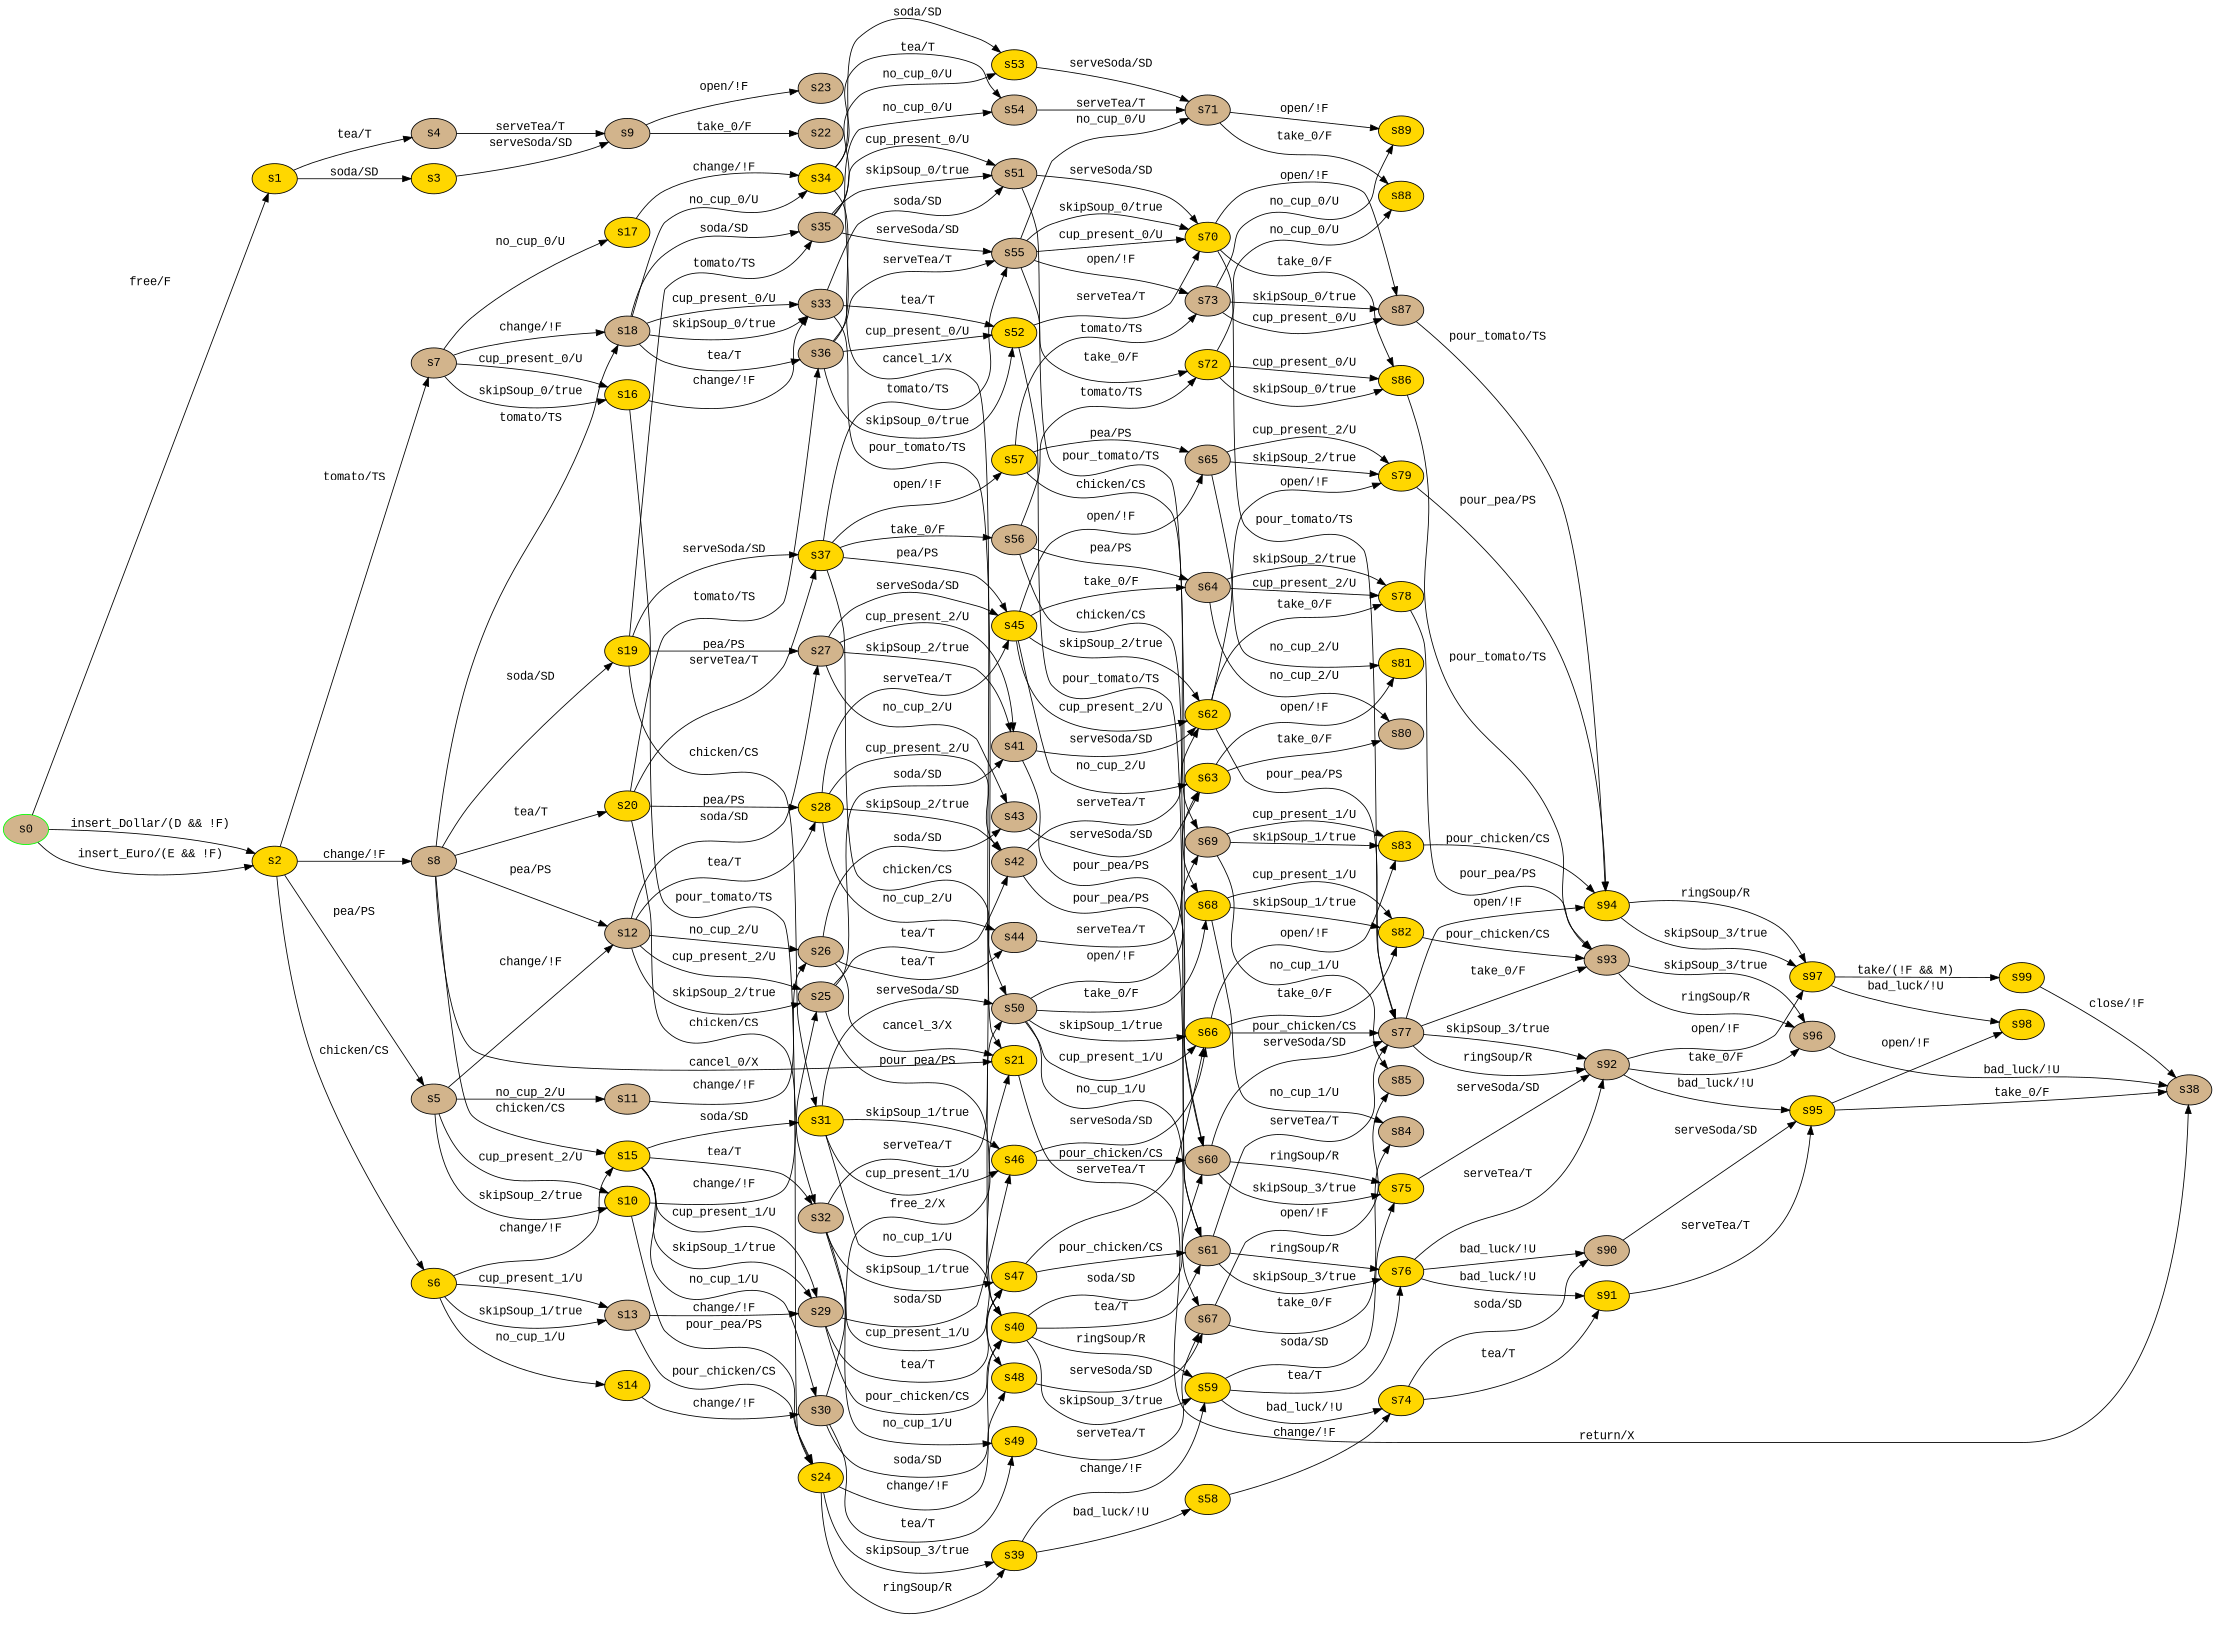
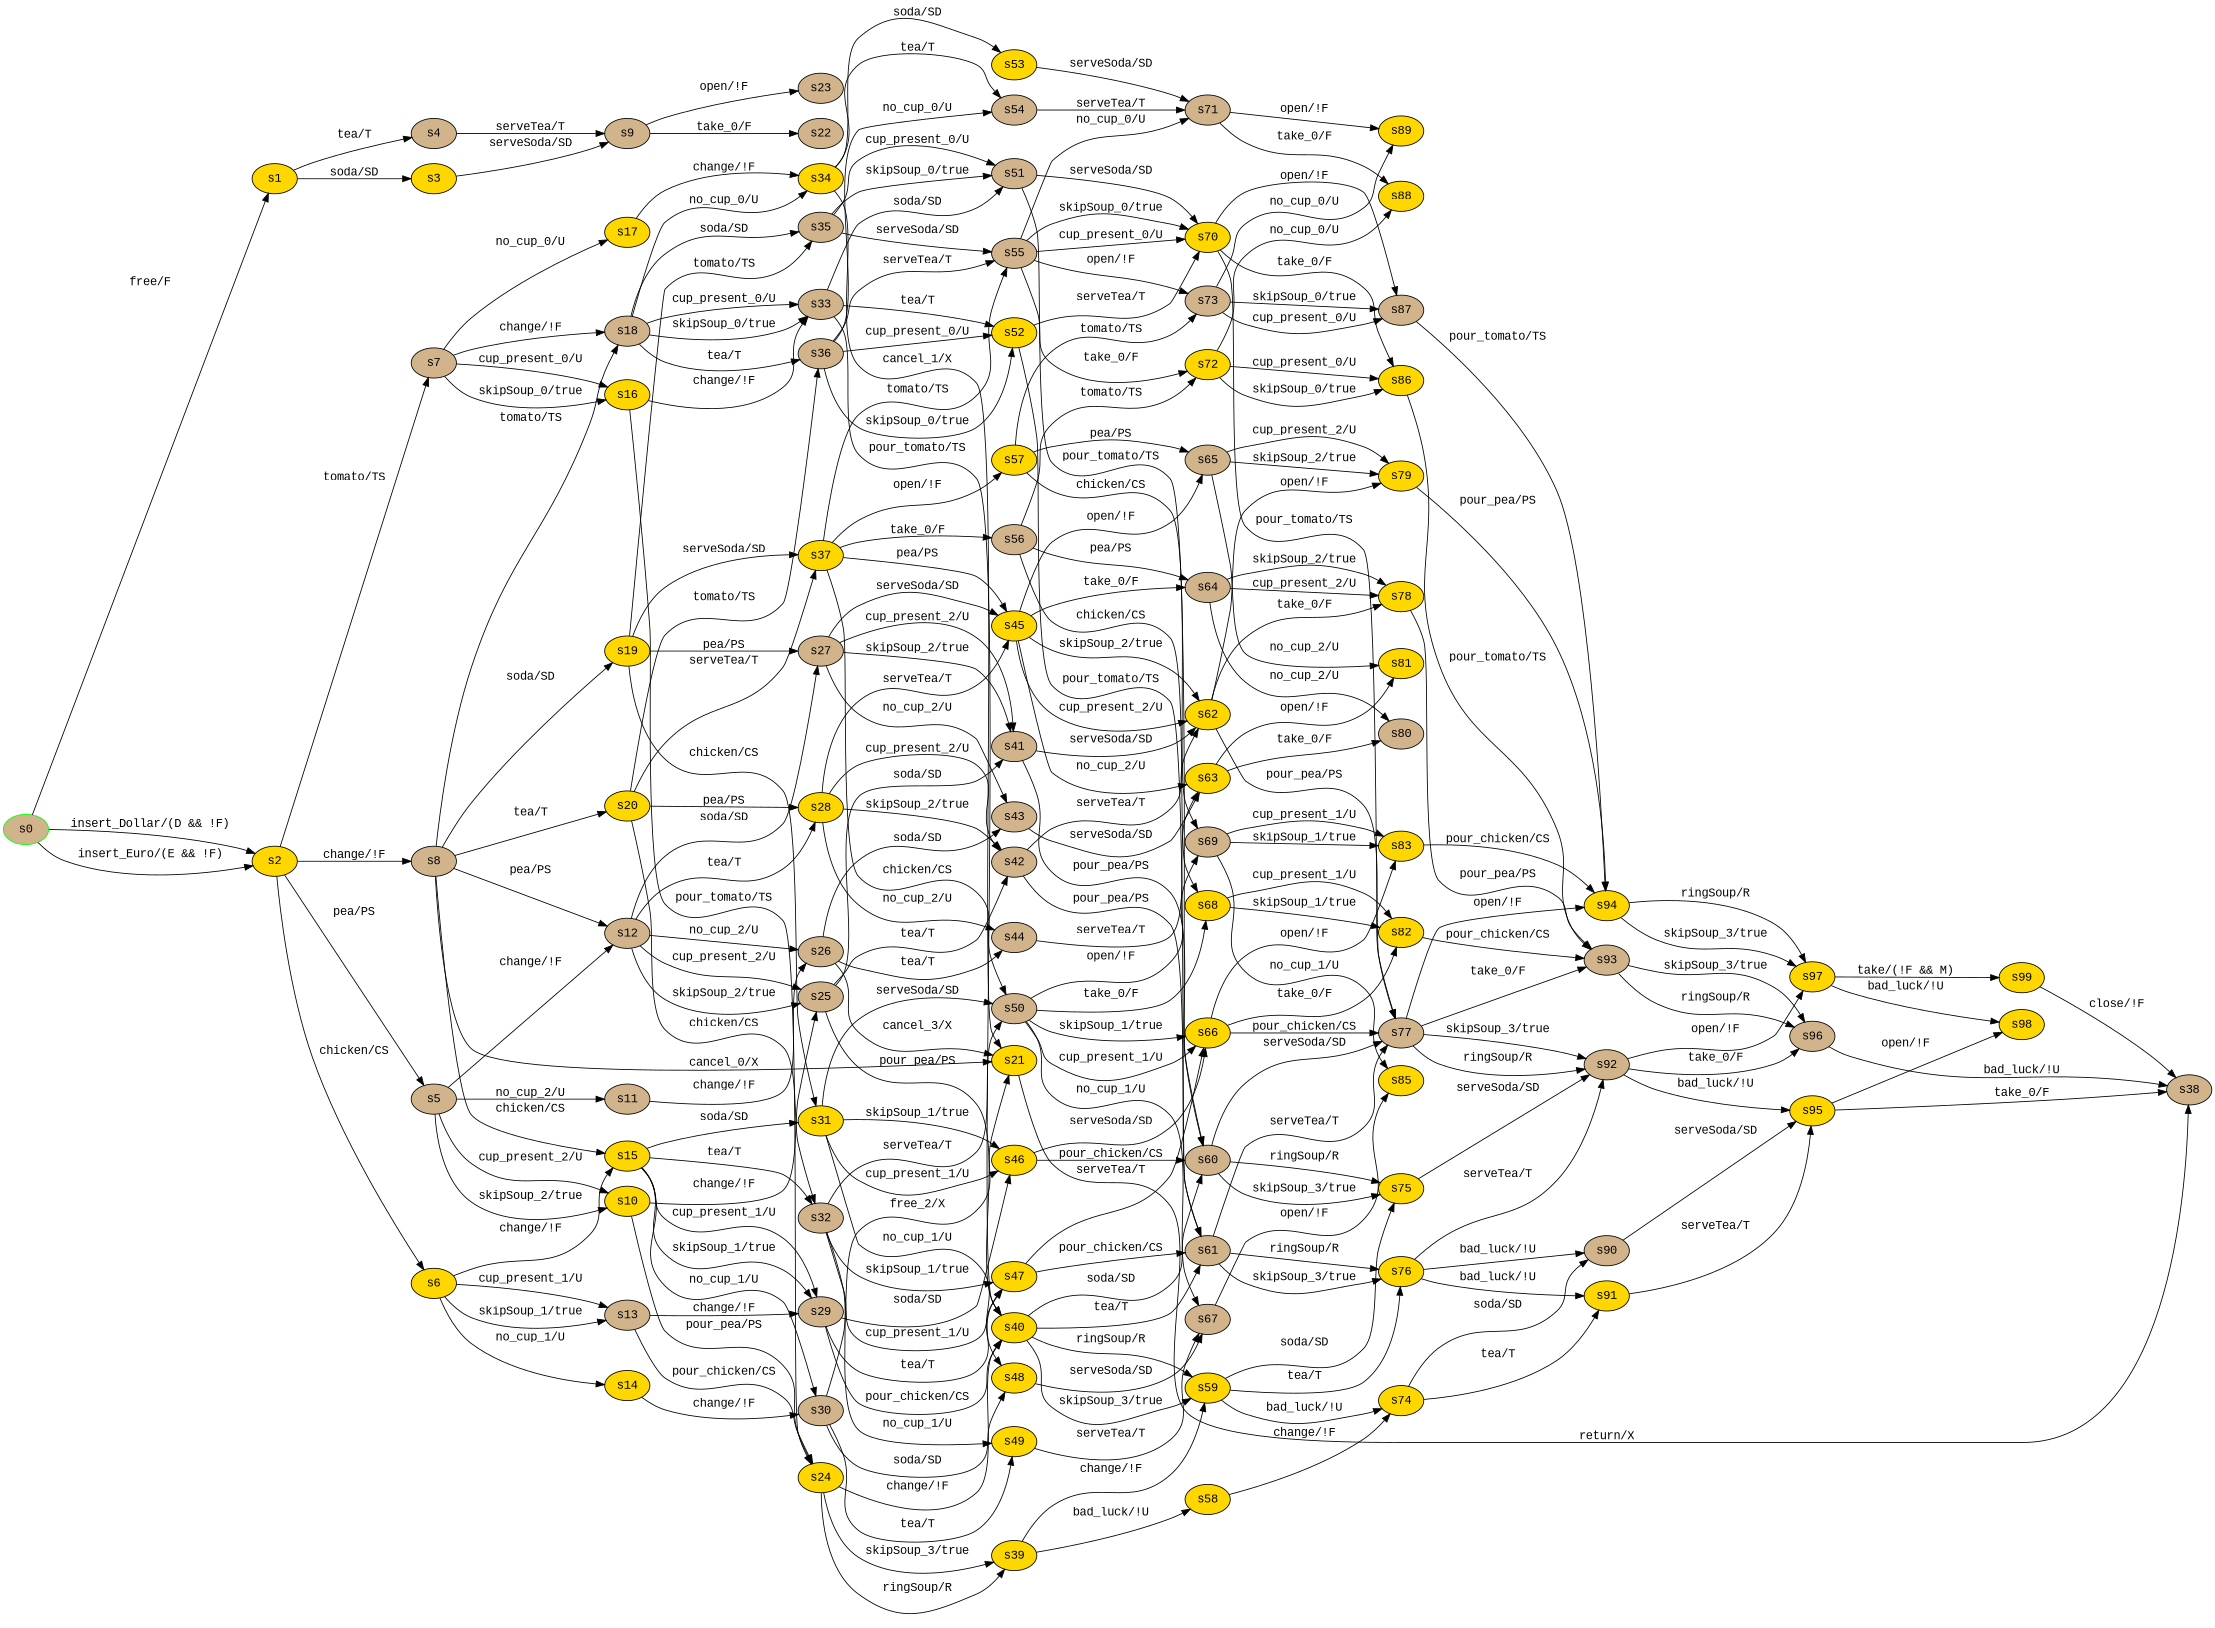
(861, 95) -> none
(1401, 1081) -> (1401, 1081)
(1401, 1132) -> none
